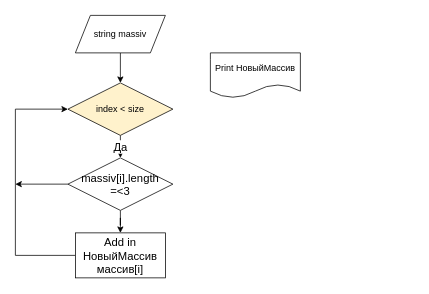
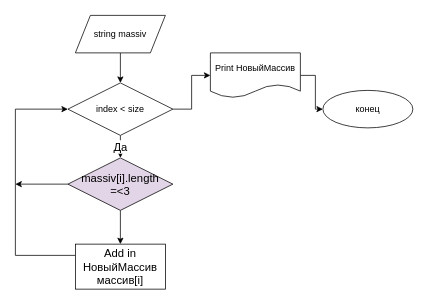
none -> (315, 86)
none -> (192, 87)
(120, 109) -> (120, 109)
none -> (368, 109)
(120, 184) -> (120, 184)
(120, 255) -> (120, 267)
